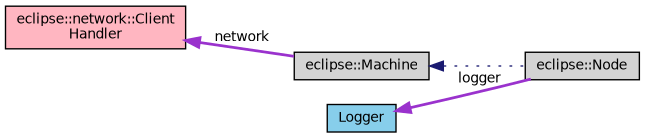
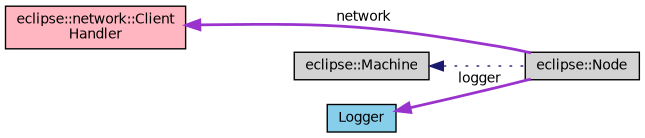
(247, 49) -> (366, 28)
